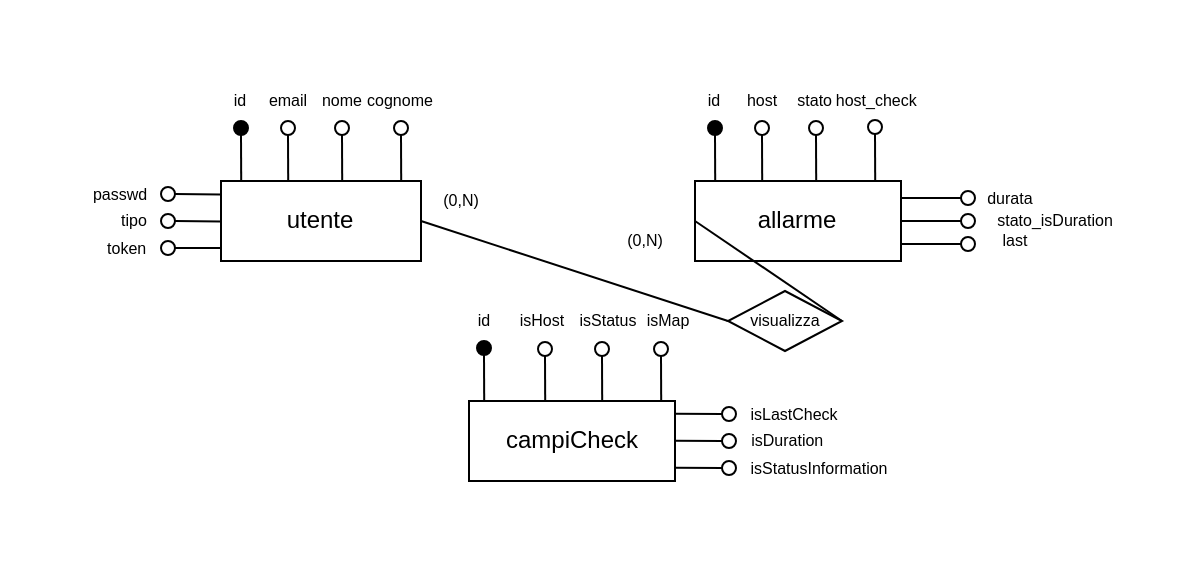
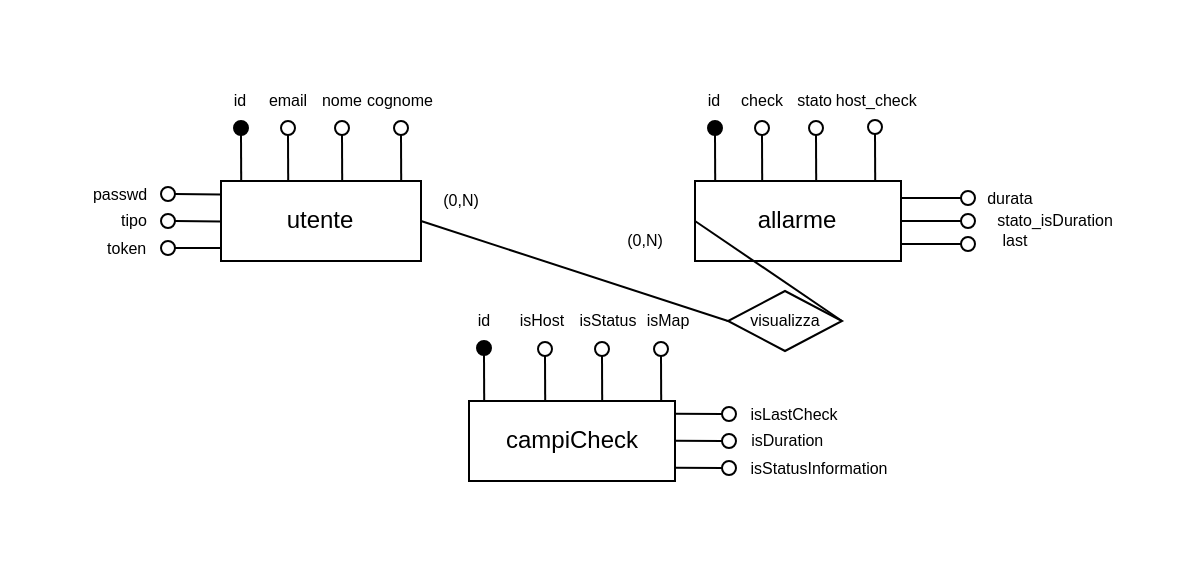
(763, 101) -> (763, 101)
